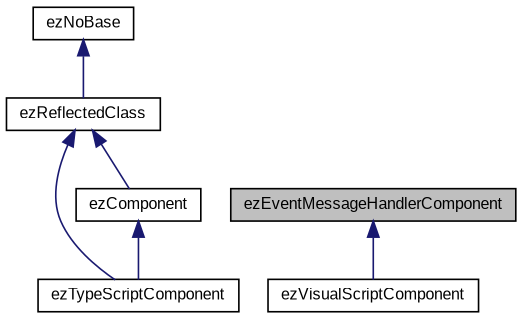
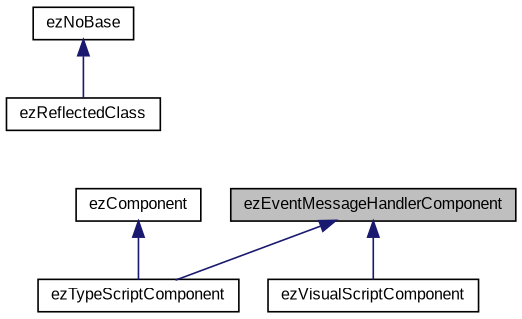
(115, 167) -> none
(61, 222) -> (248, 253)
